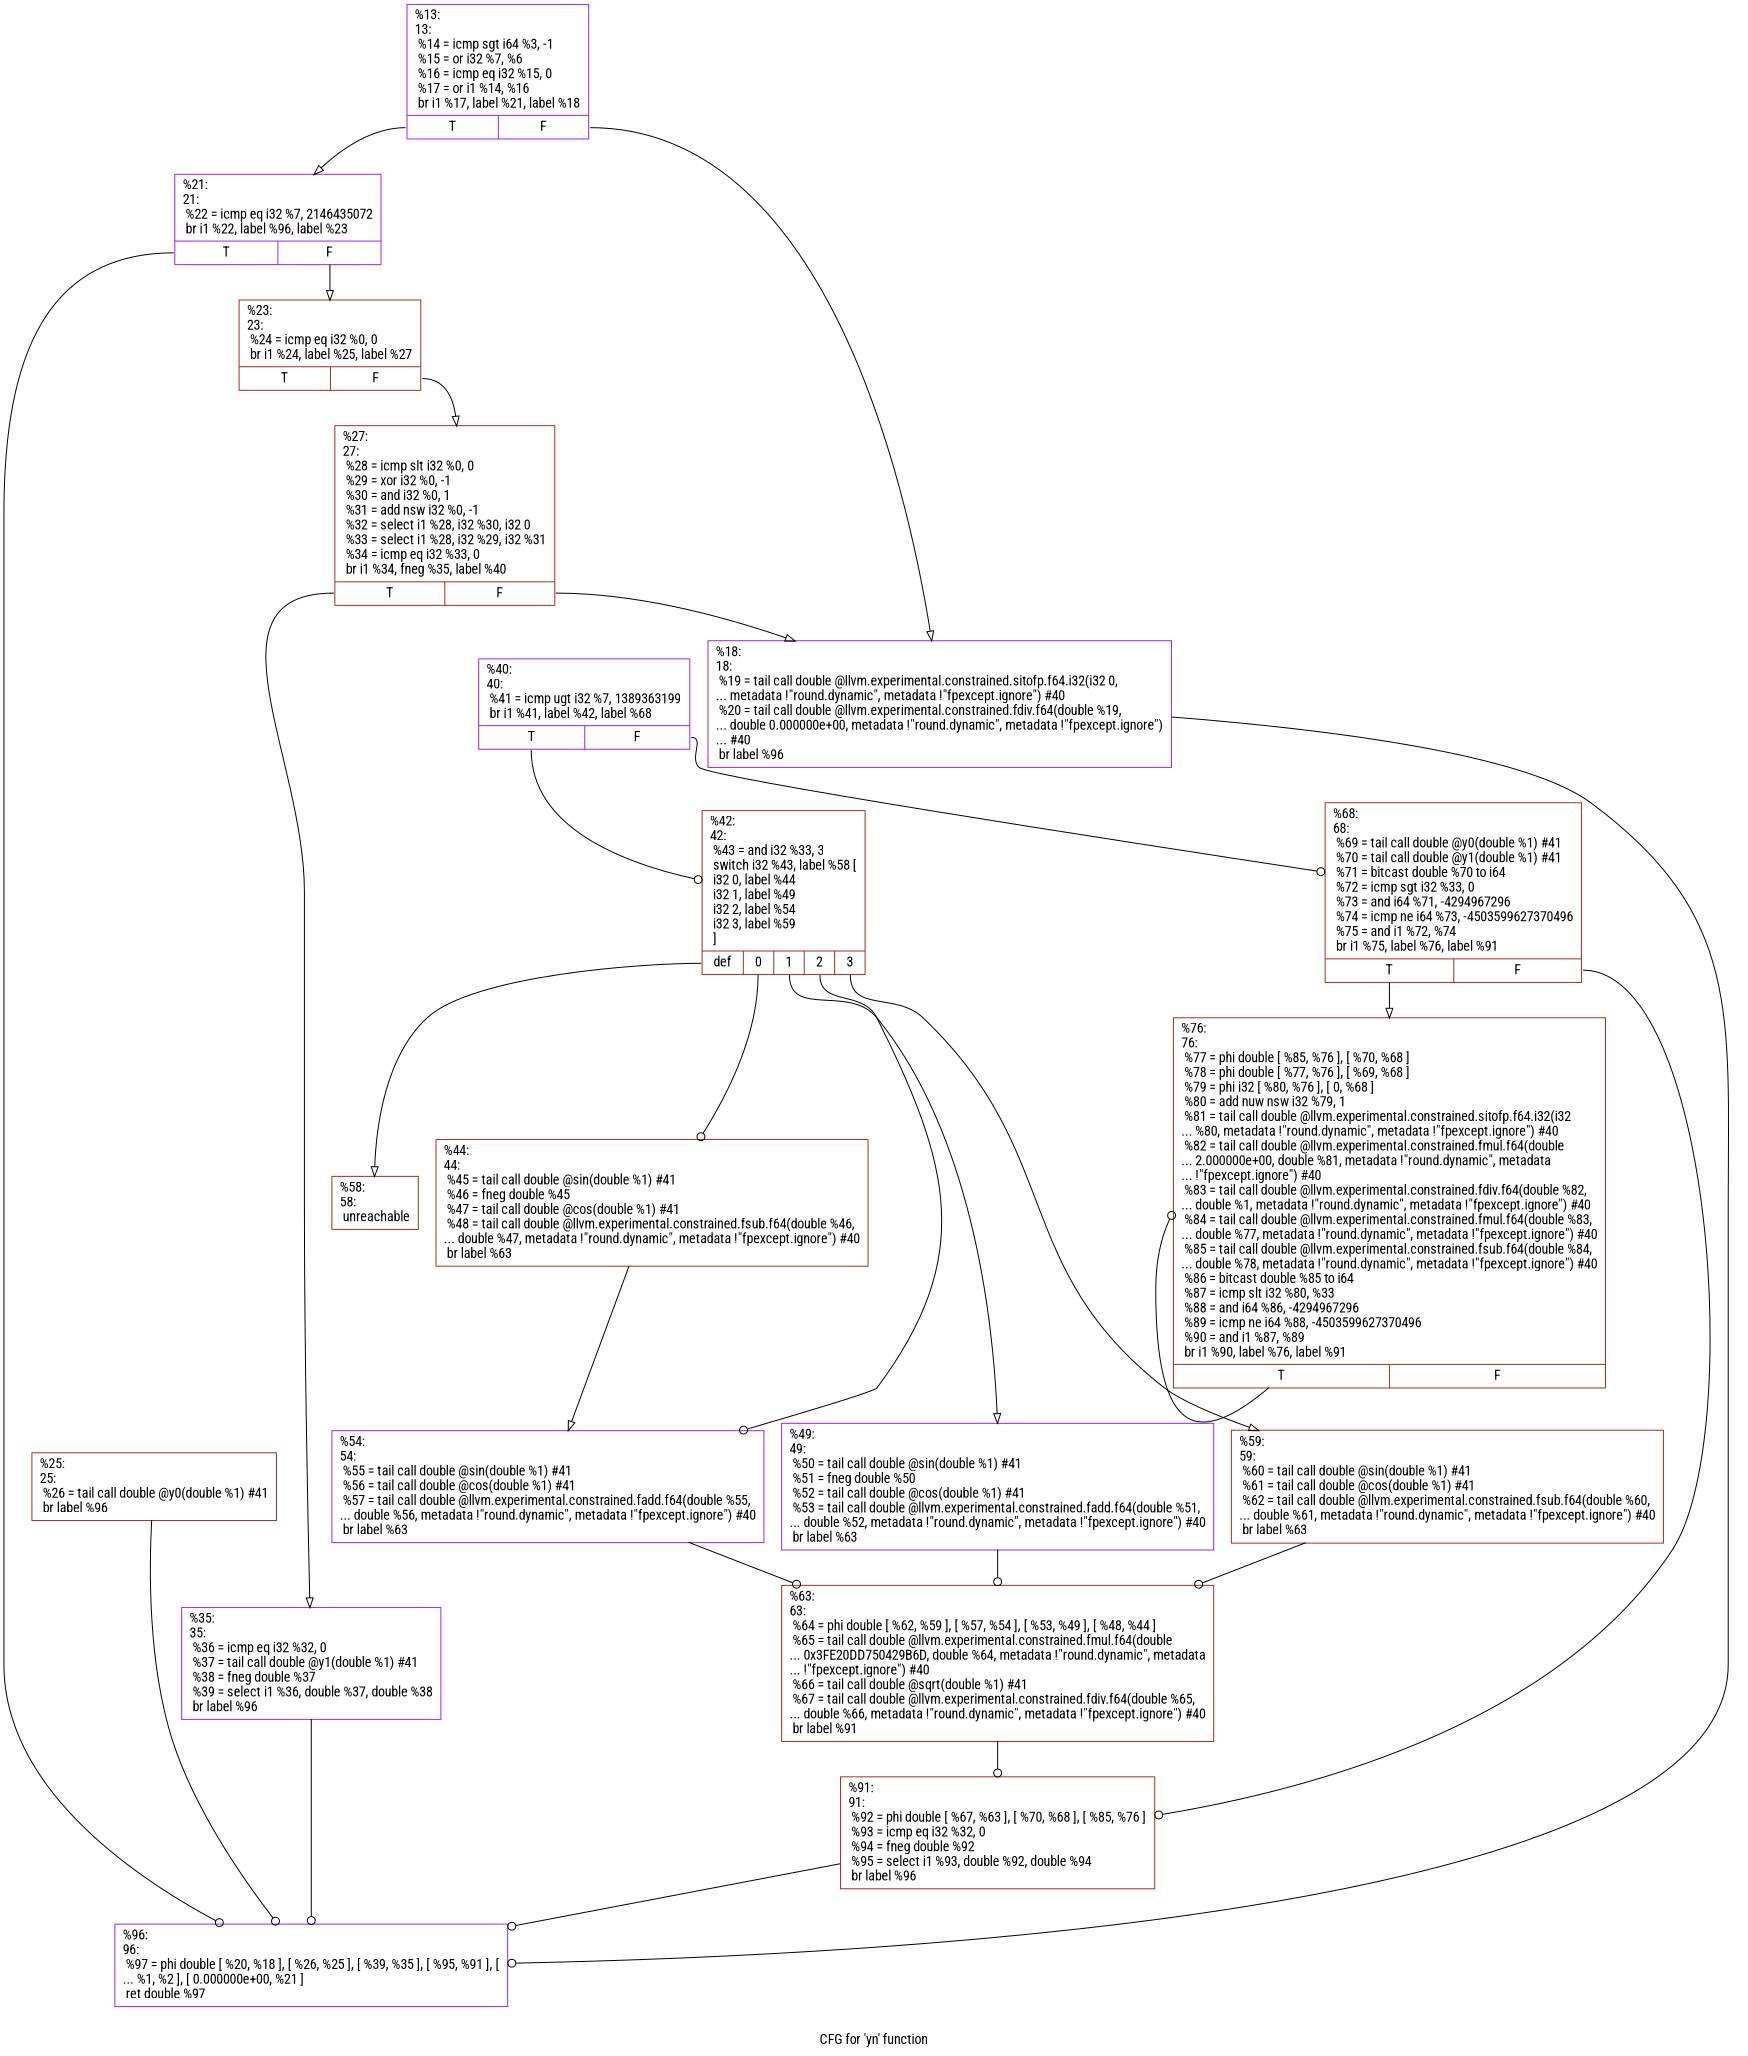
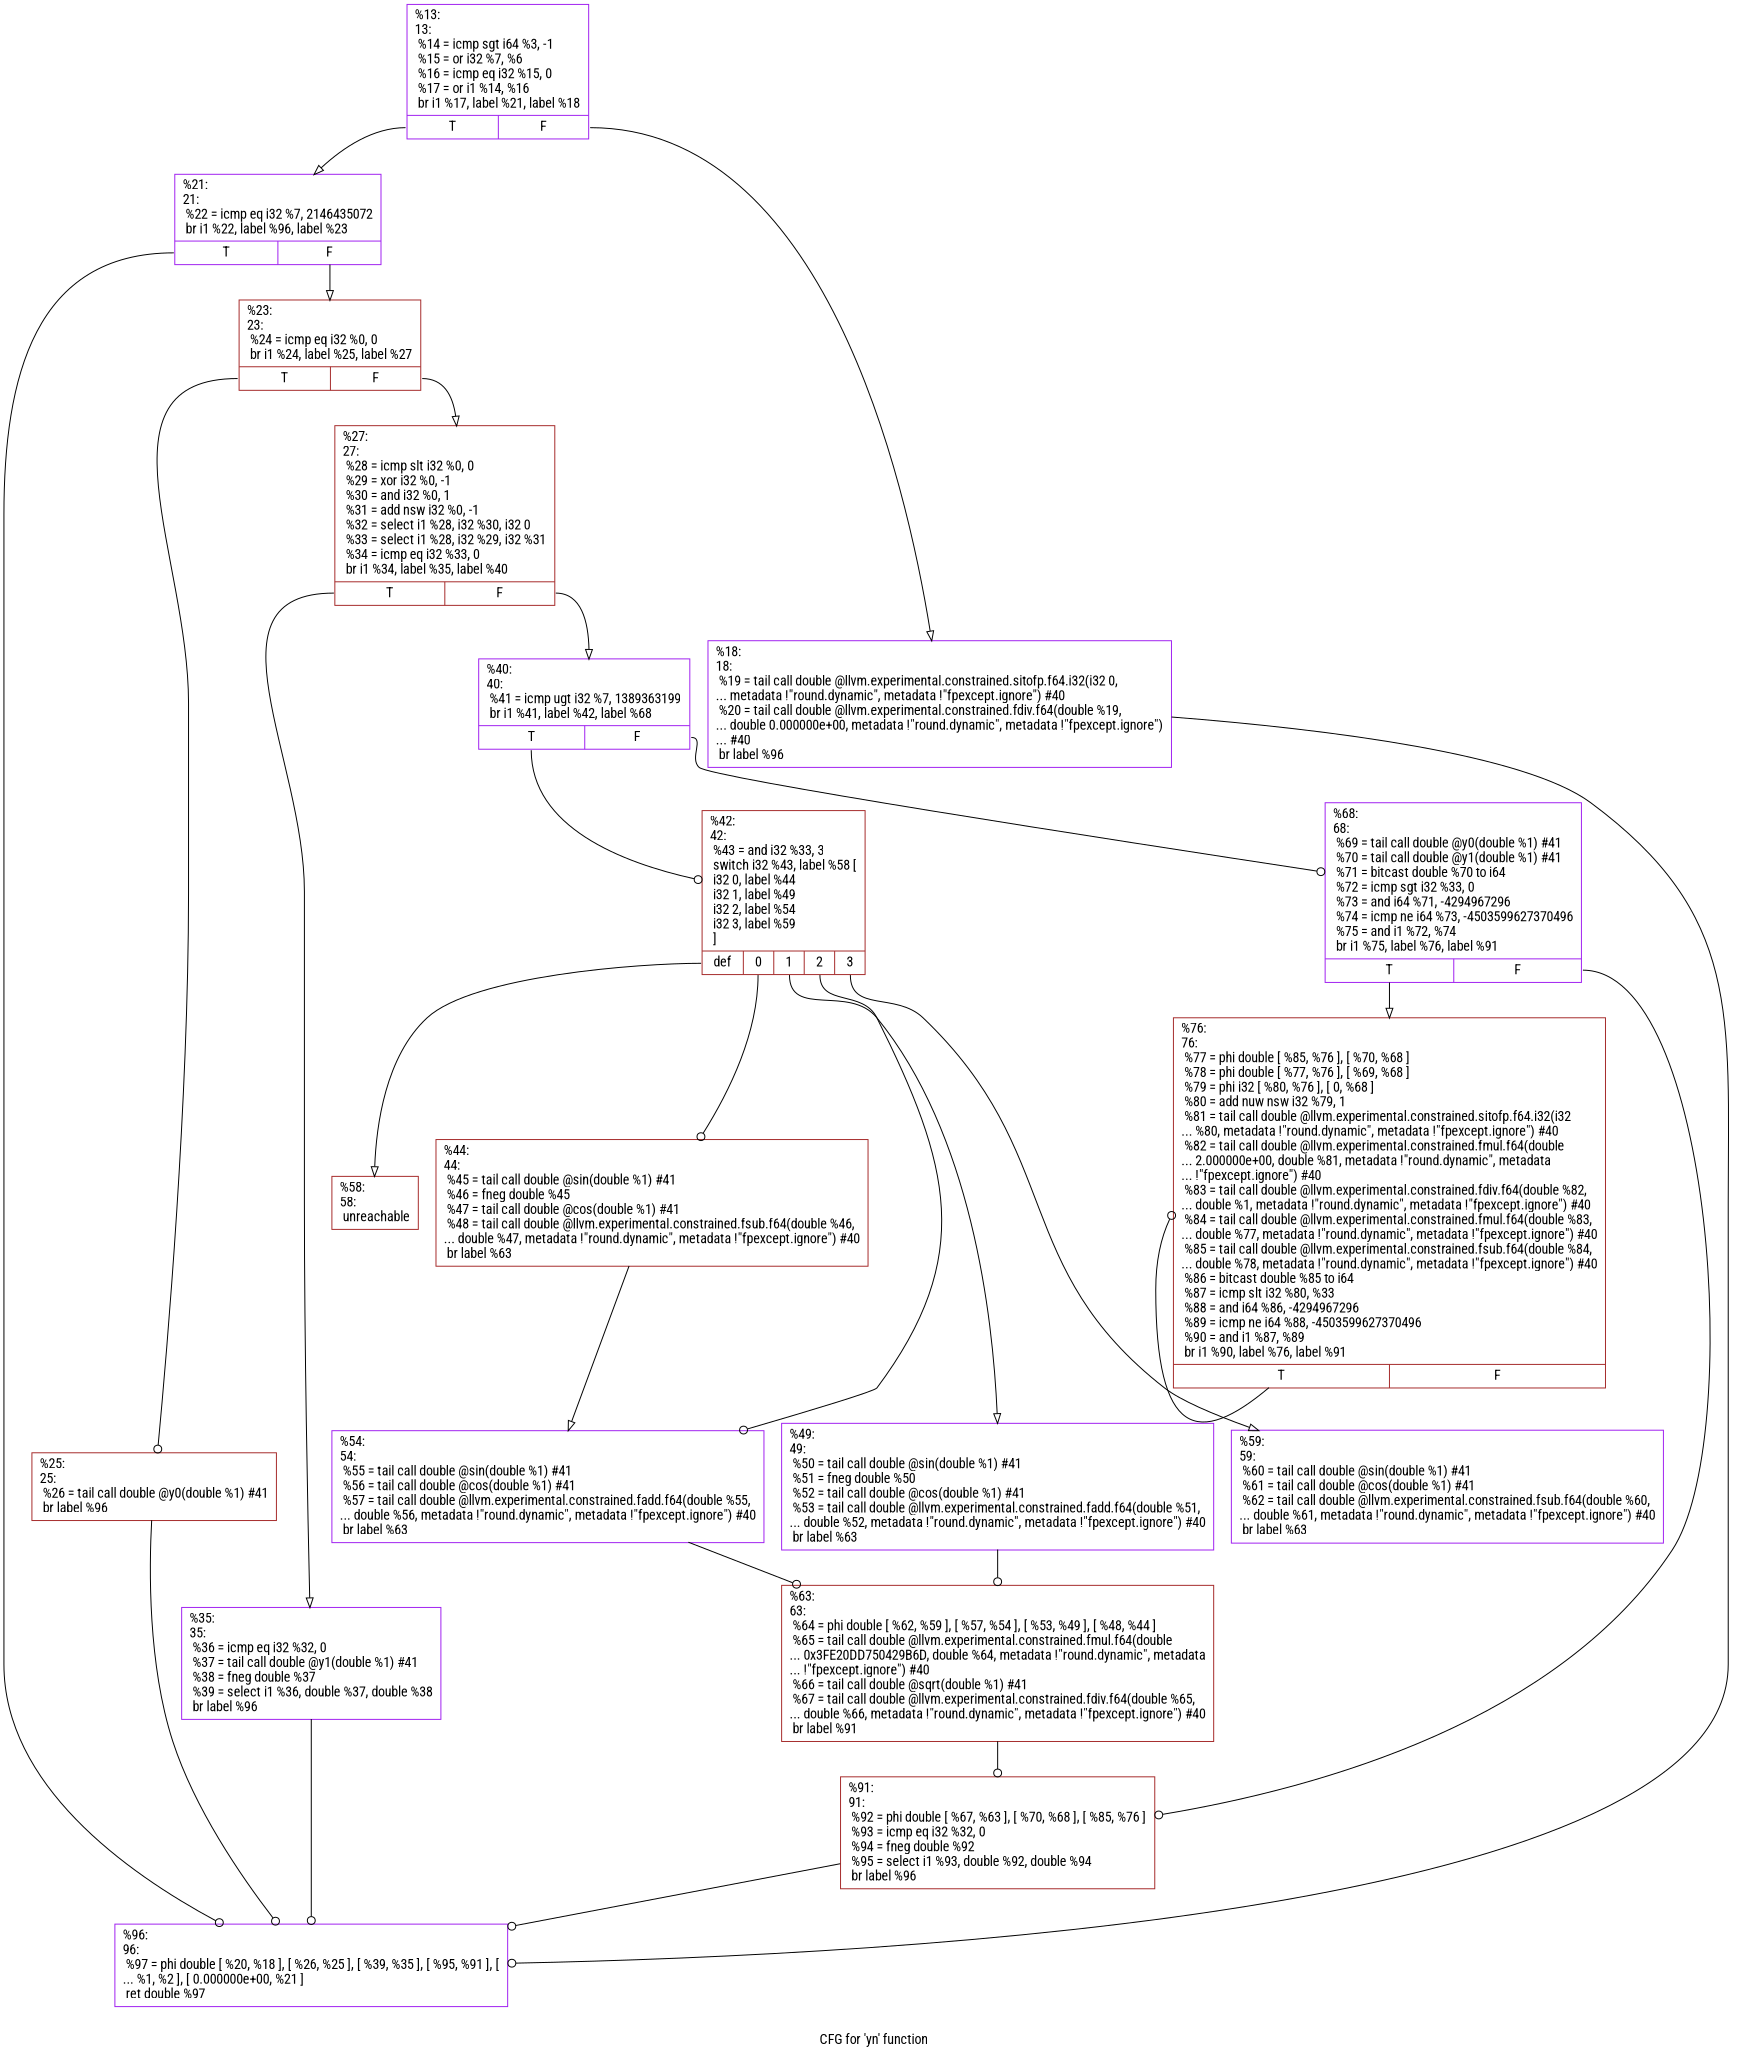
(425, 570) -> (426, 570)
(672, 606) -> (583, 614)
none -> (189, 886)
(1453, 893) -> (1453, 893)
(1447, 1487) -> (1447, 1487)
(1254, 1563) -> none
